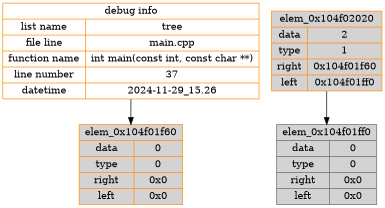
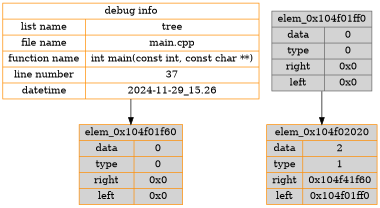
(44, 43) -> (44, 43)
(345, 67) -> (340, 180)
(327, 104) -> (322, 104)
